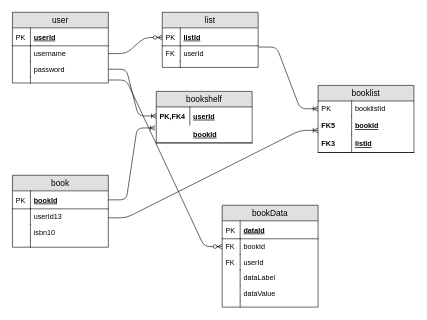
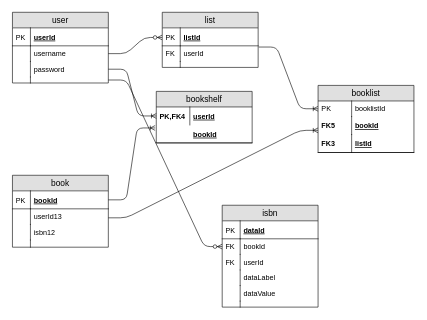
(270, 214) -> (270, 214)
(45, 233) -> (45, 233)
